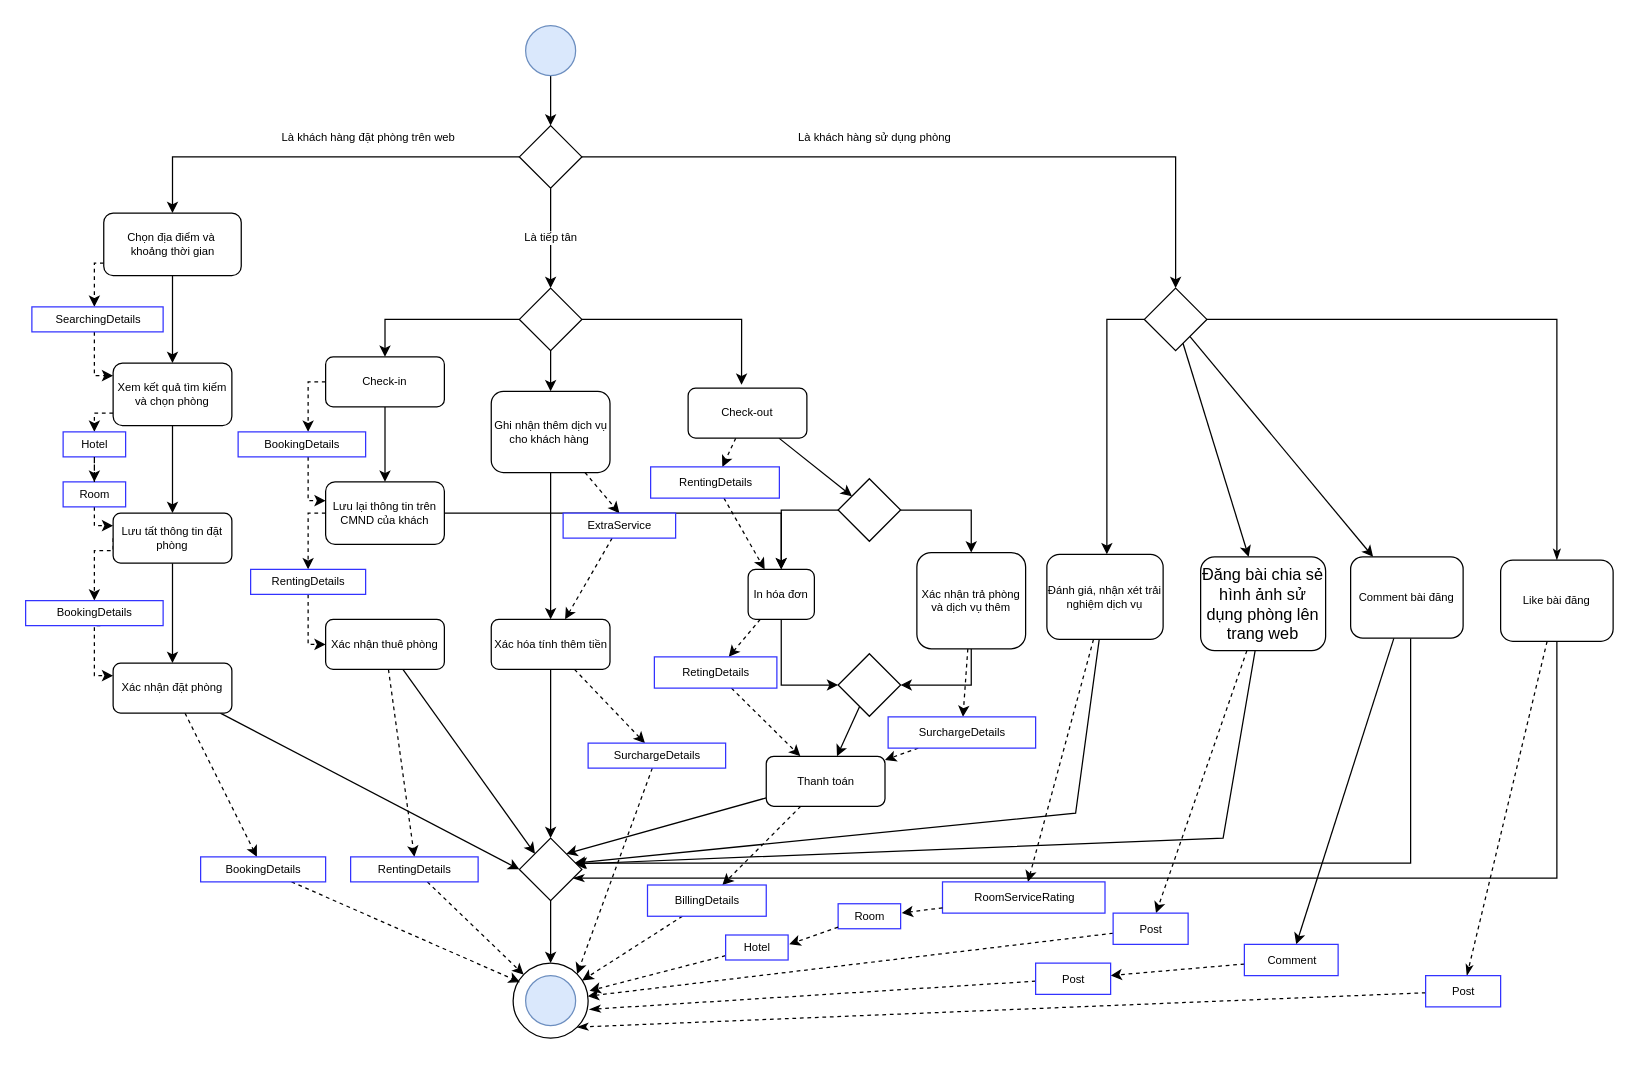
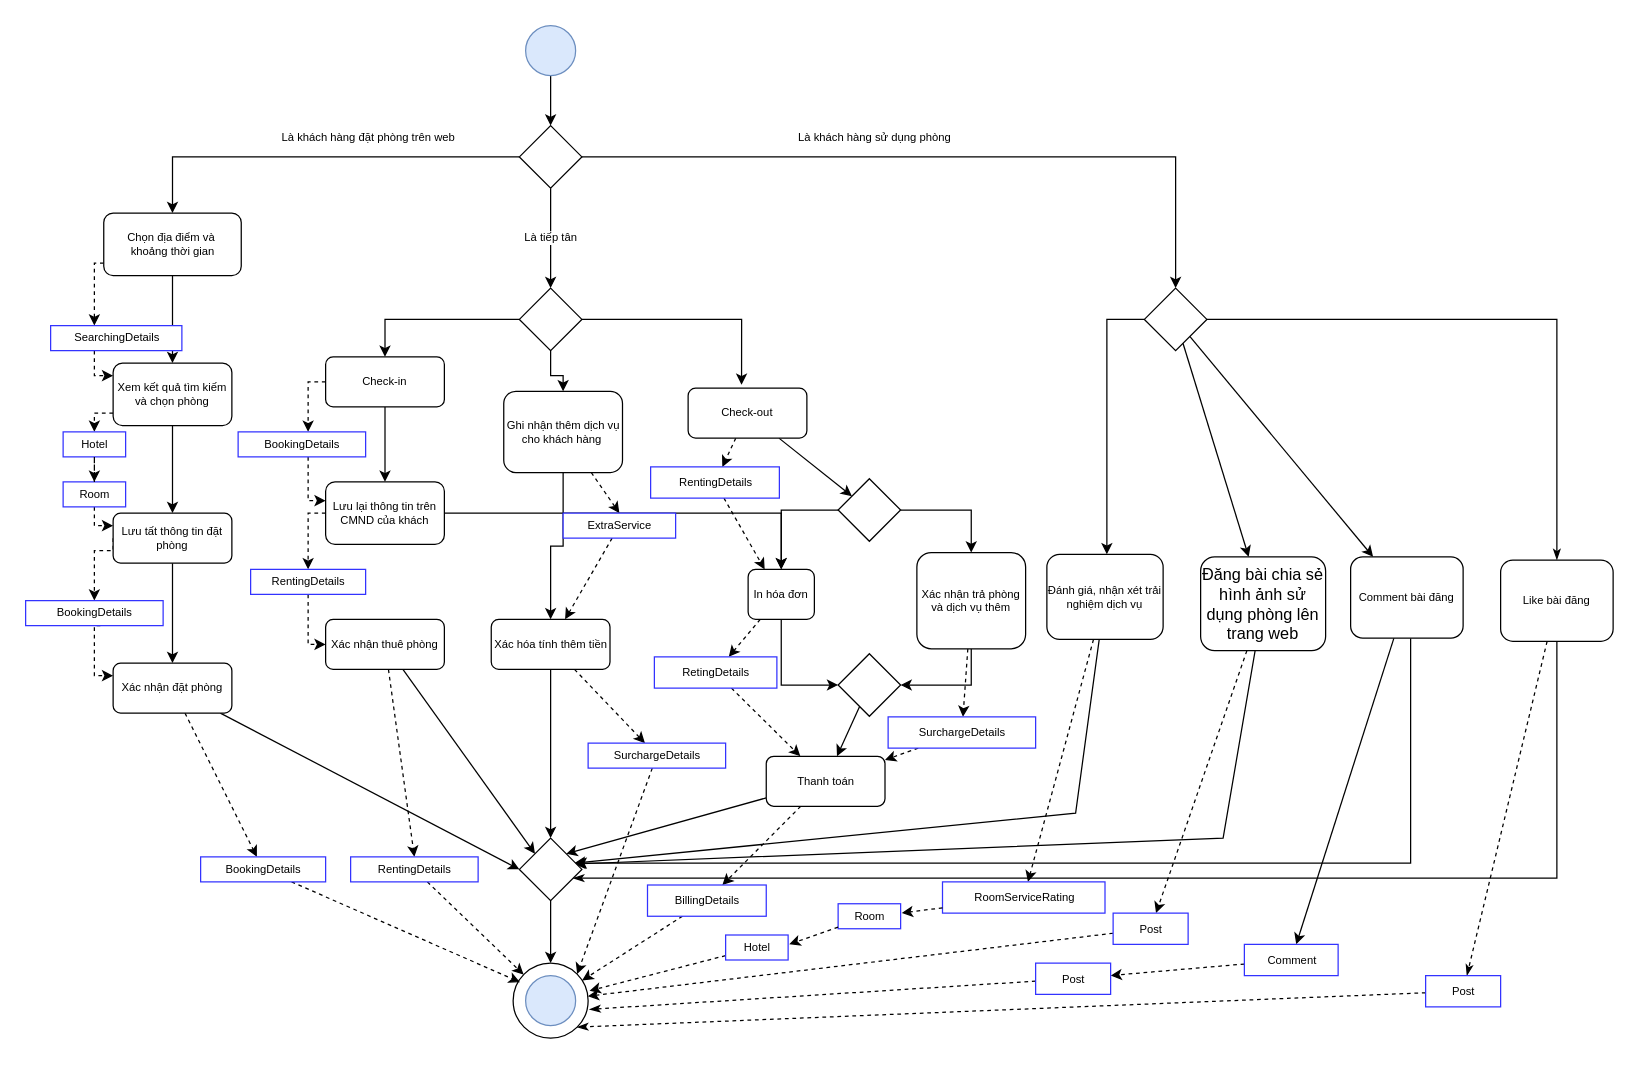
(98, 319) -> (116, 338)
(551, 432) -> (563, 432)
